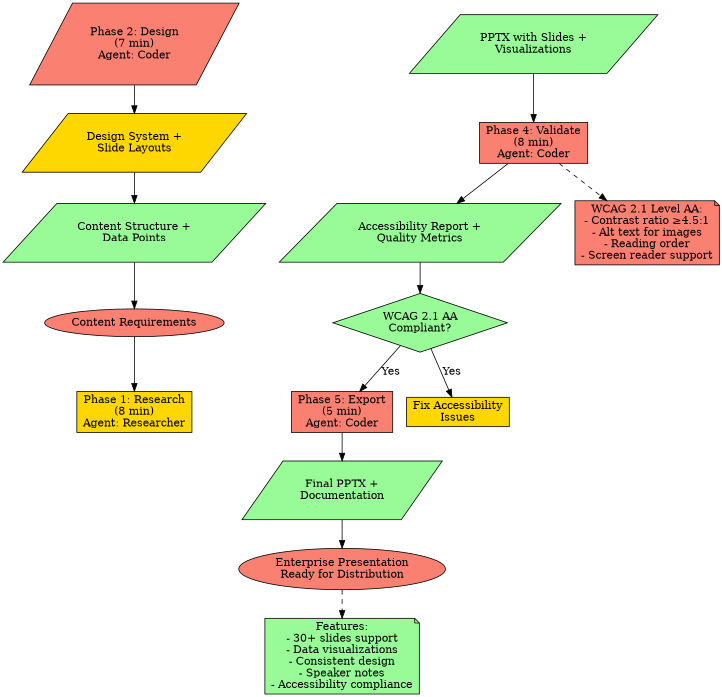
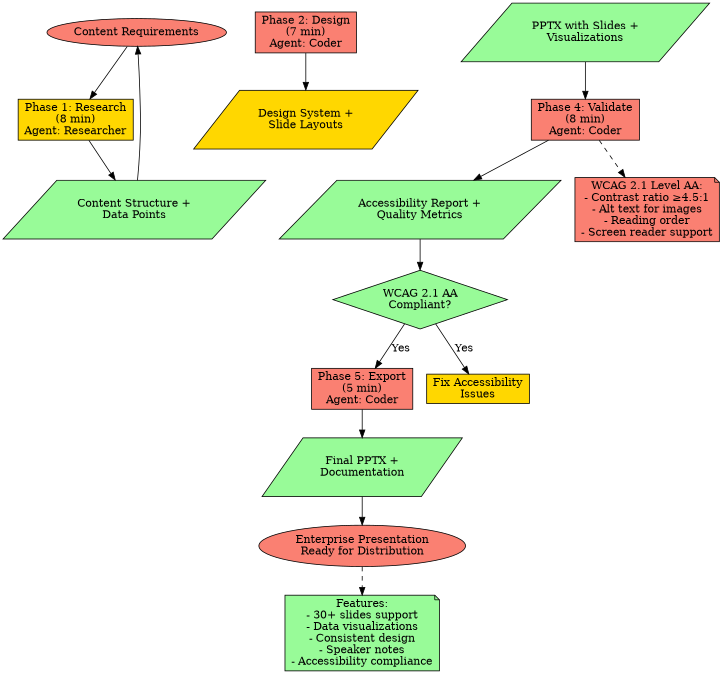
(134, 44) -> (306, 32)
(134, 184) -> (100, 157)
